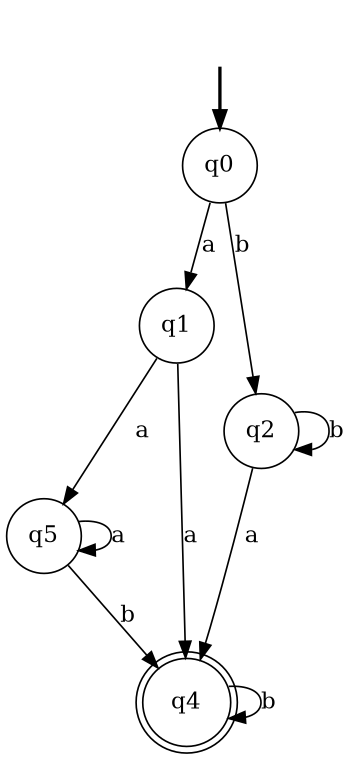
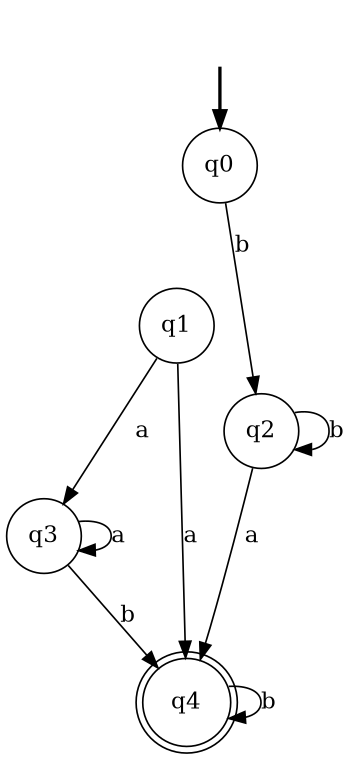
(201, 238) -> none
(44, 536) -> (44, 536)
